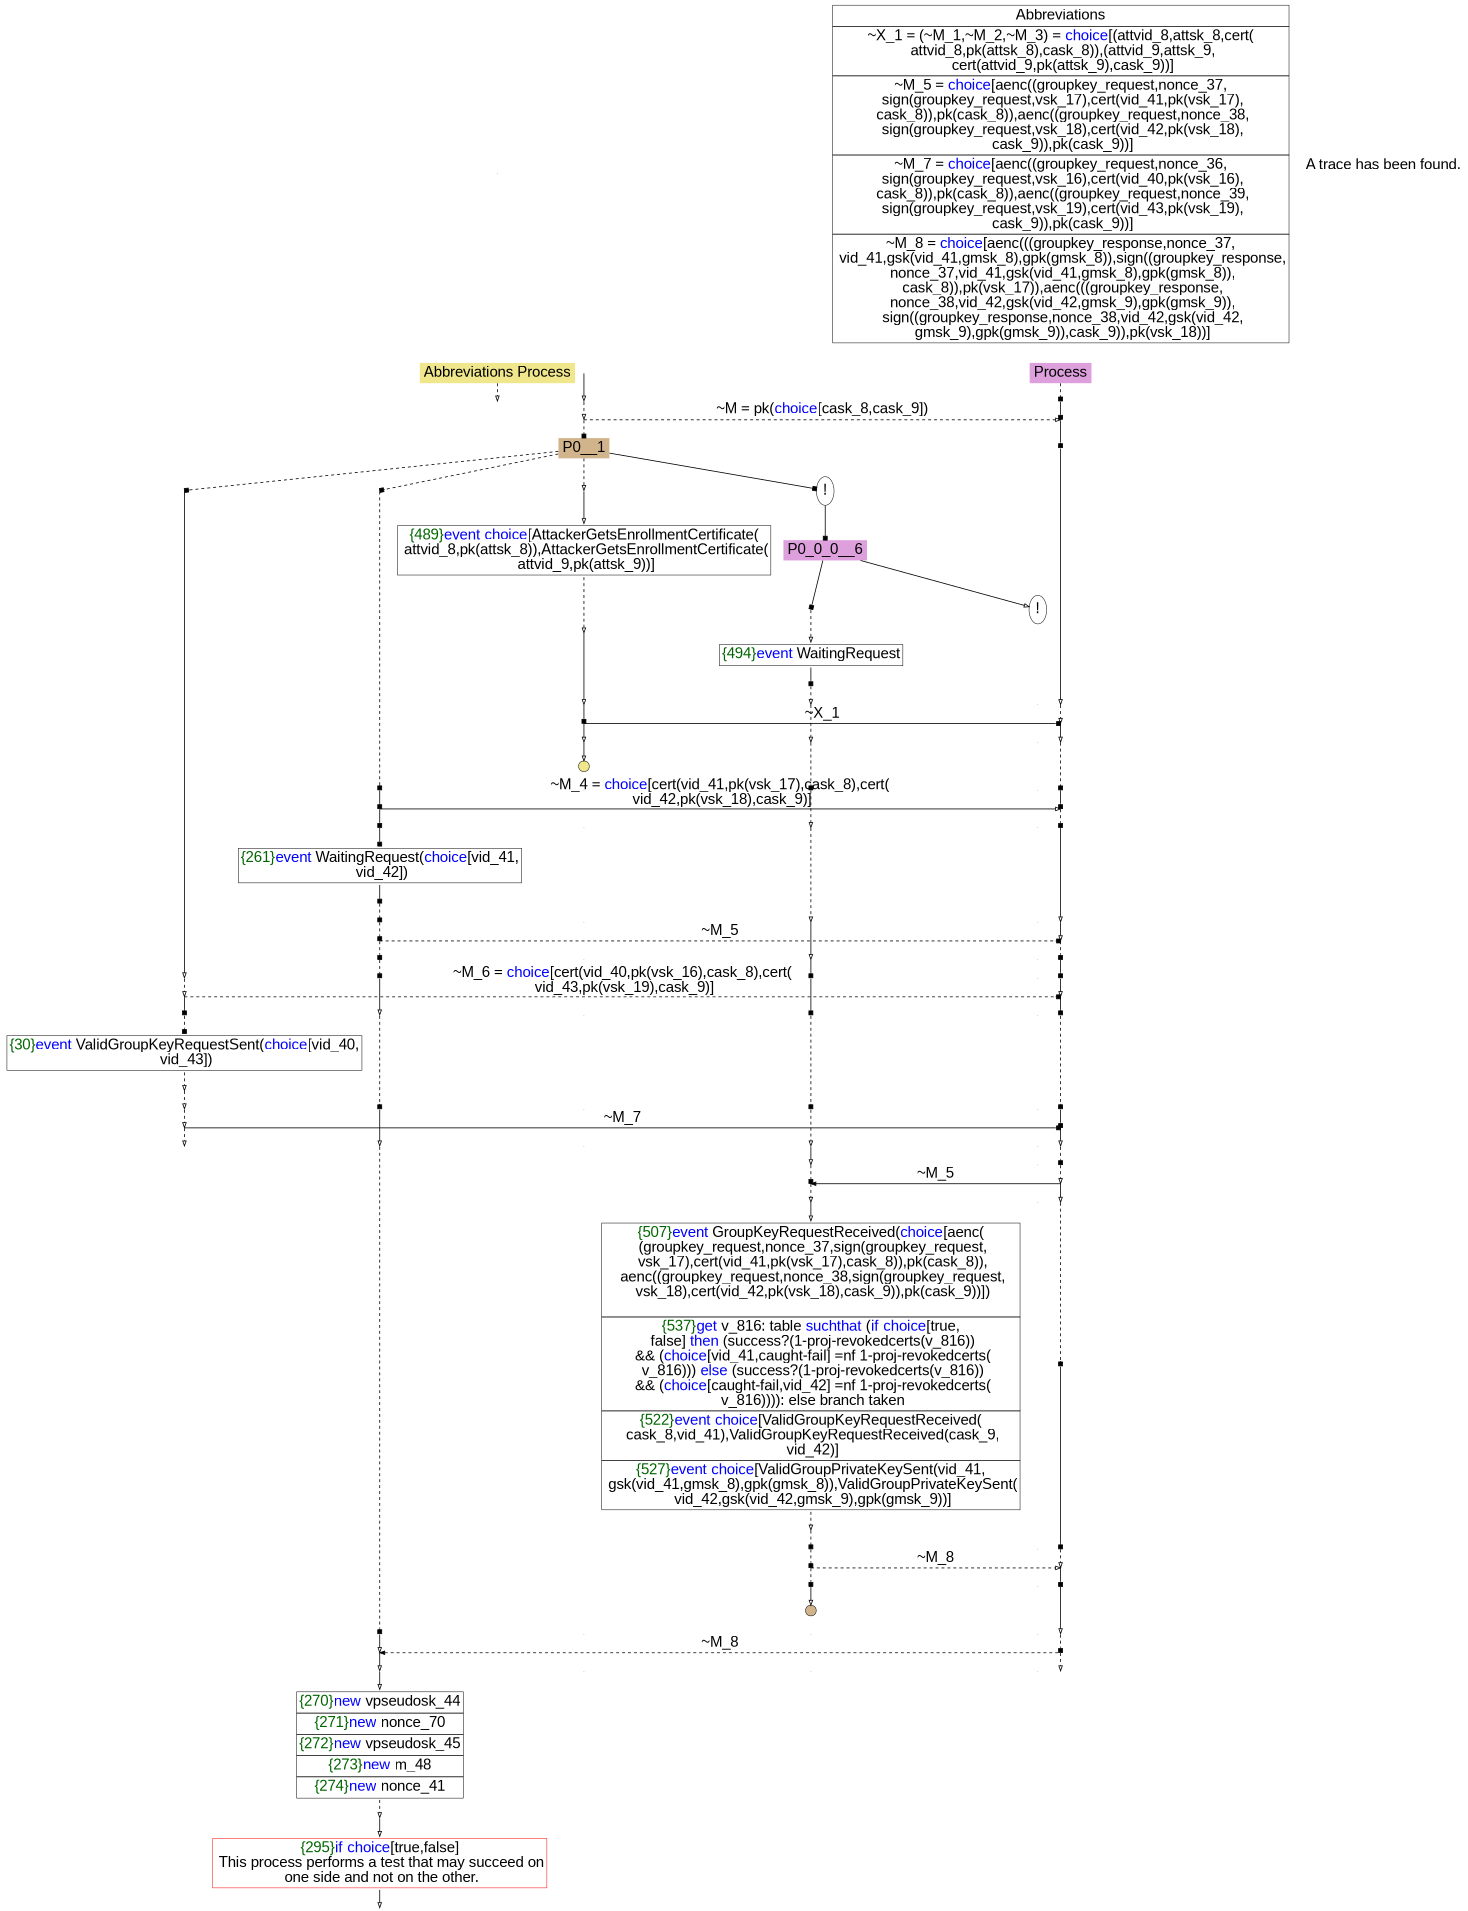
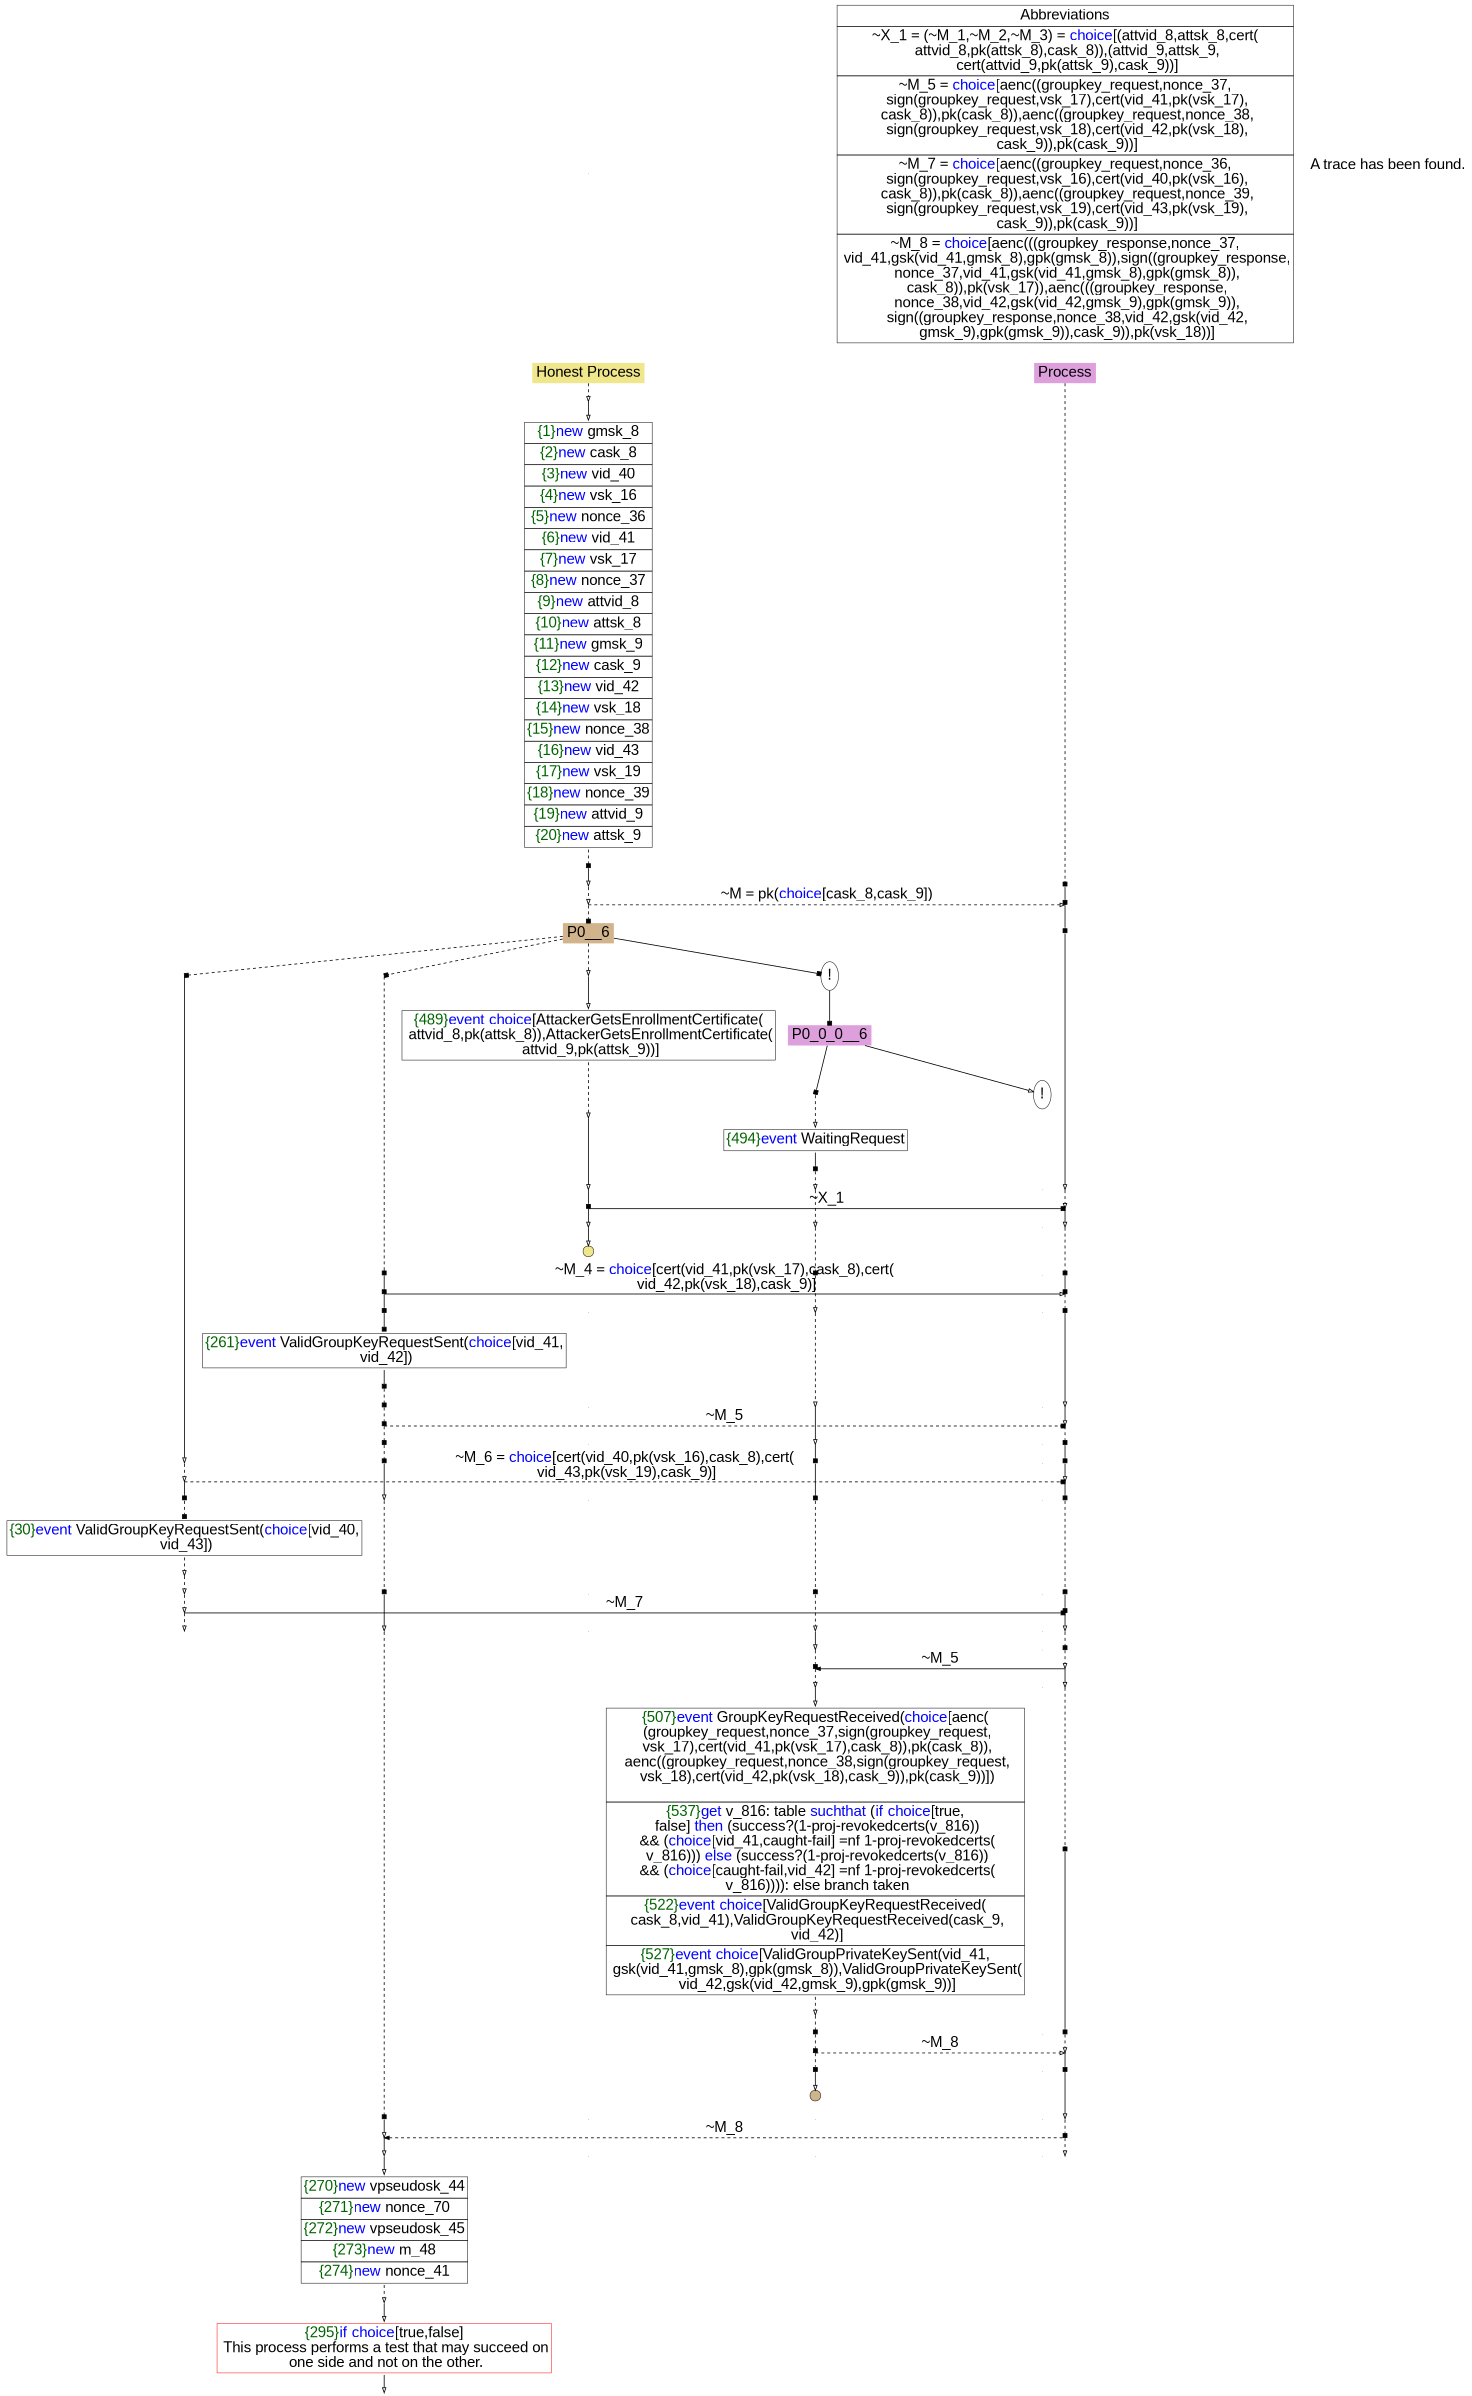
(497, 373) -> (588, 373)
(584, 448) -> (588, 933)
none -> (588, 635)
(368, 858) -> (372, 1343)
